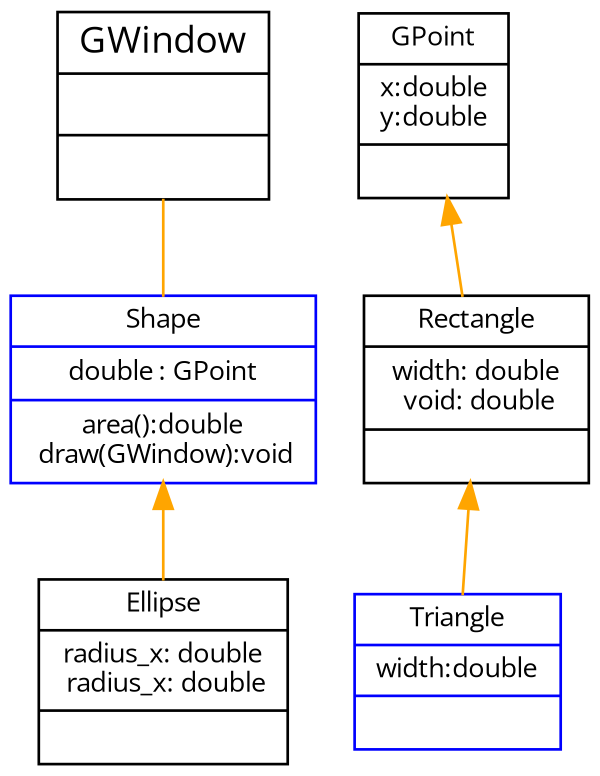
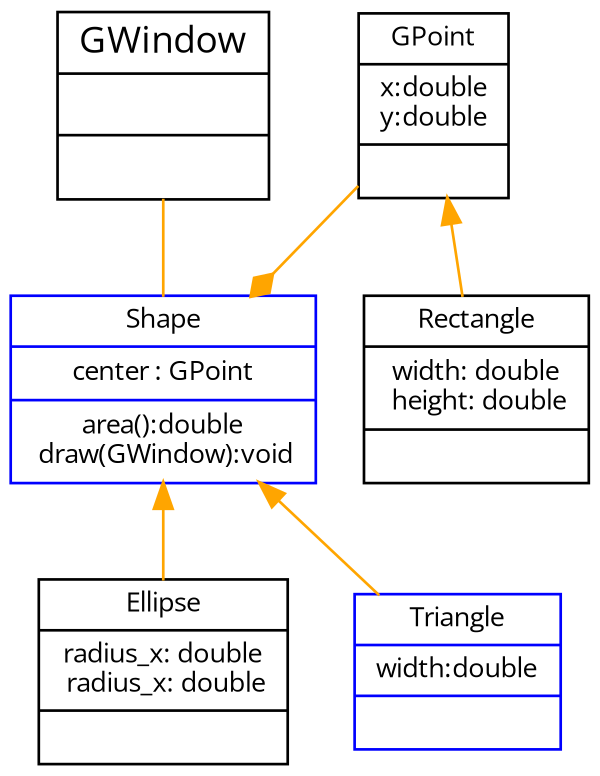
none -> (316, 230)
(163, 372) -> (163, 372)
(476, 401) -> (476, 401)
(466, 552) -> (329, 548)
